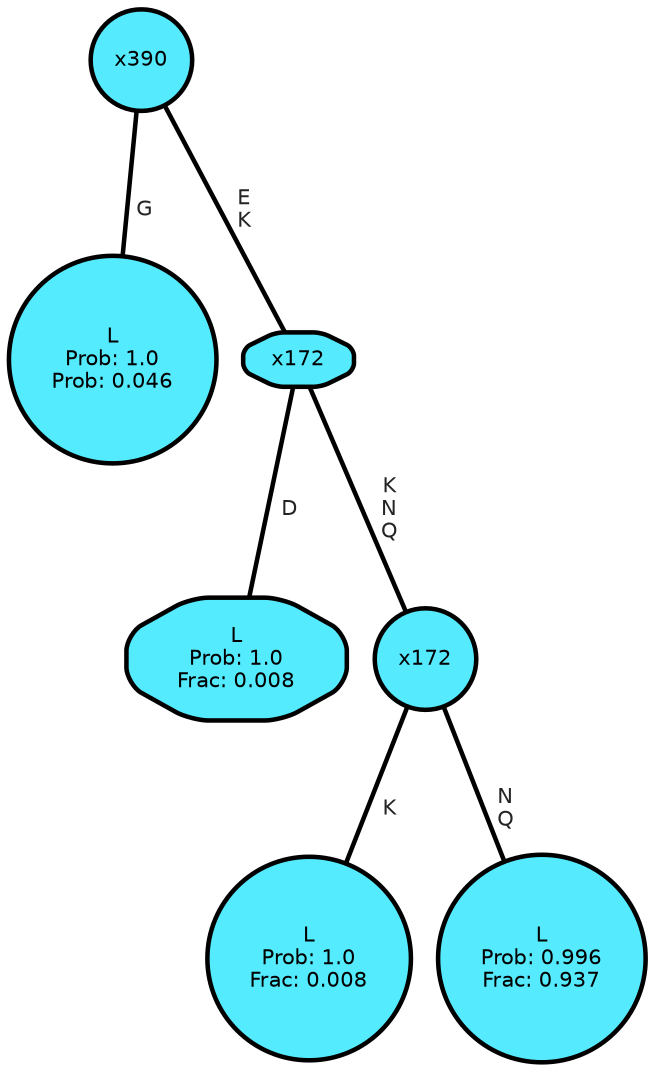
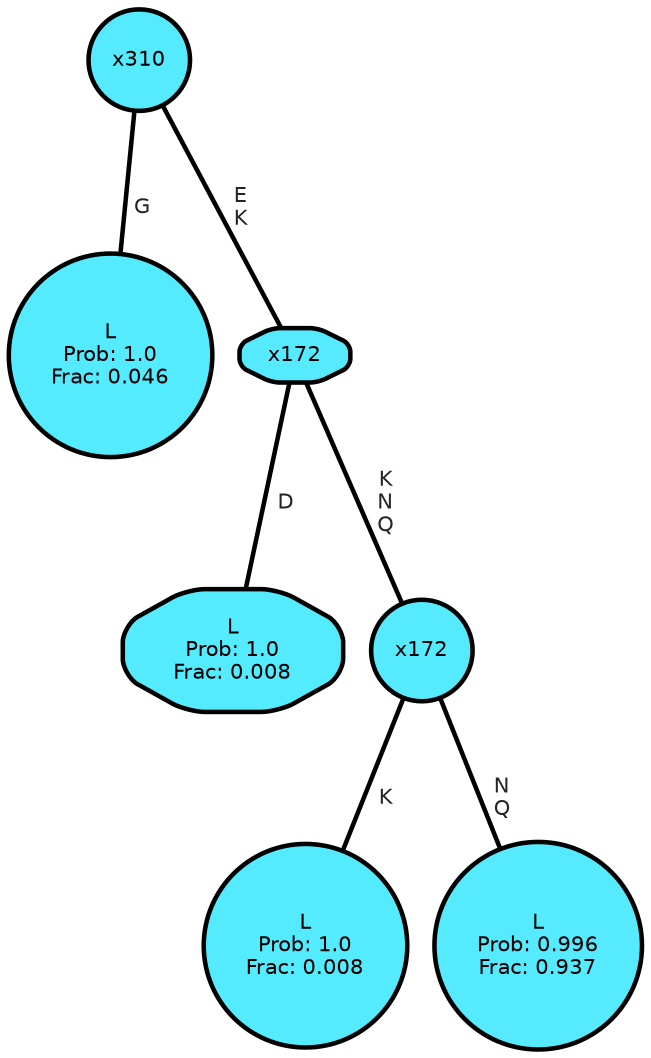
(141, 60) -> (139, 60)
(113, 360) -> (111, 355)
